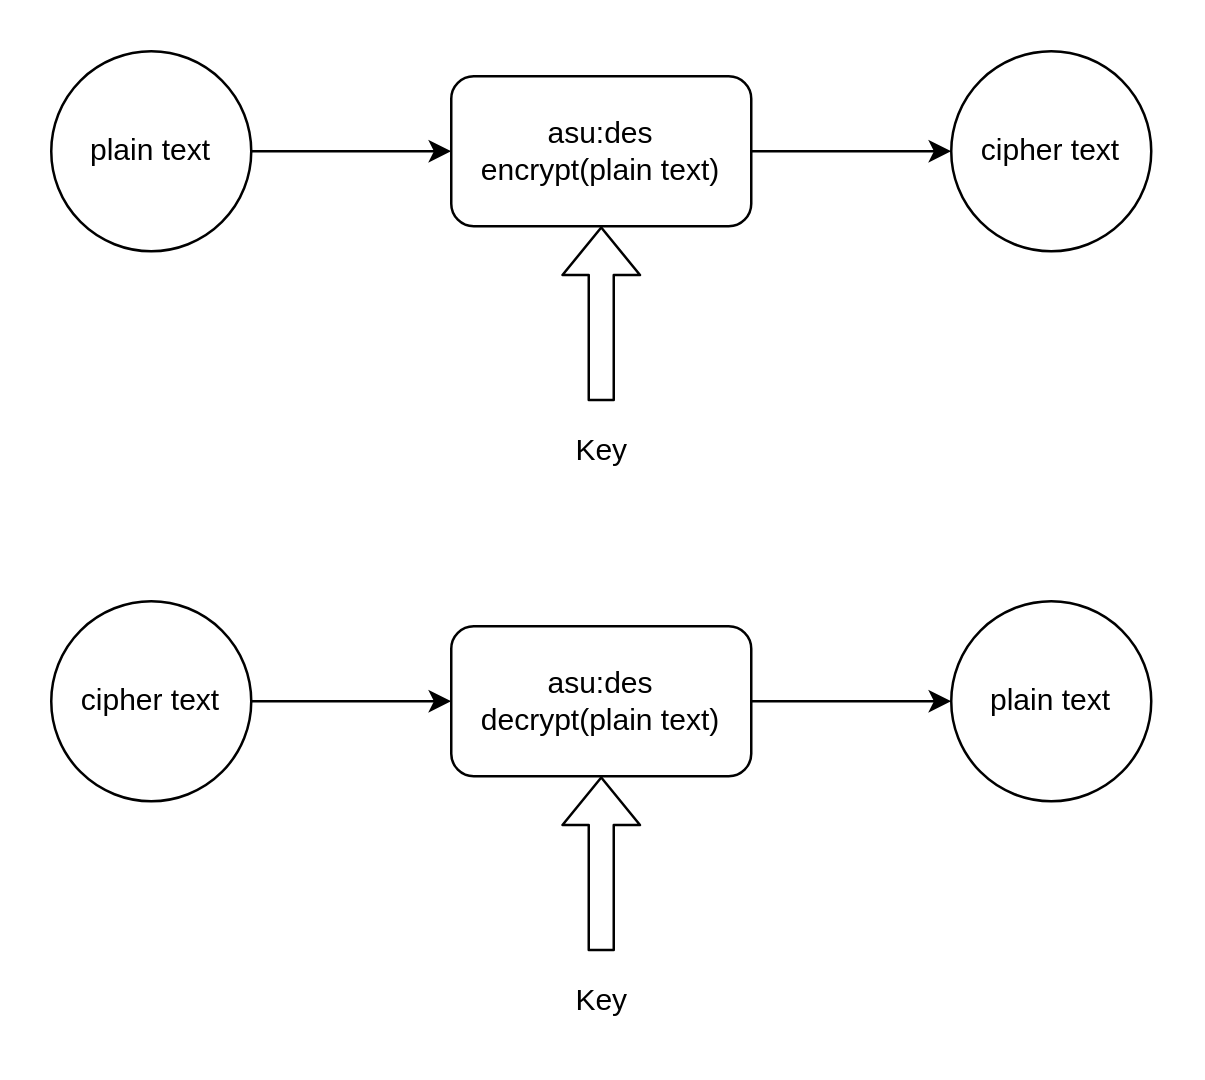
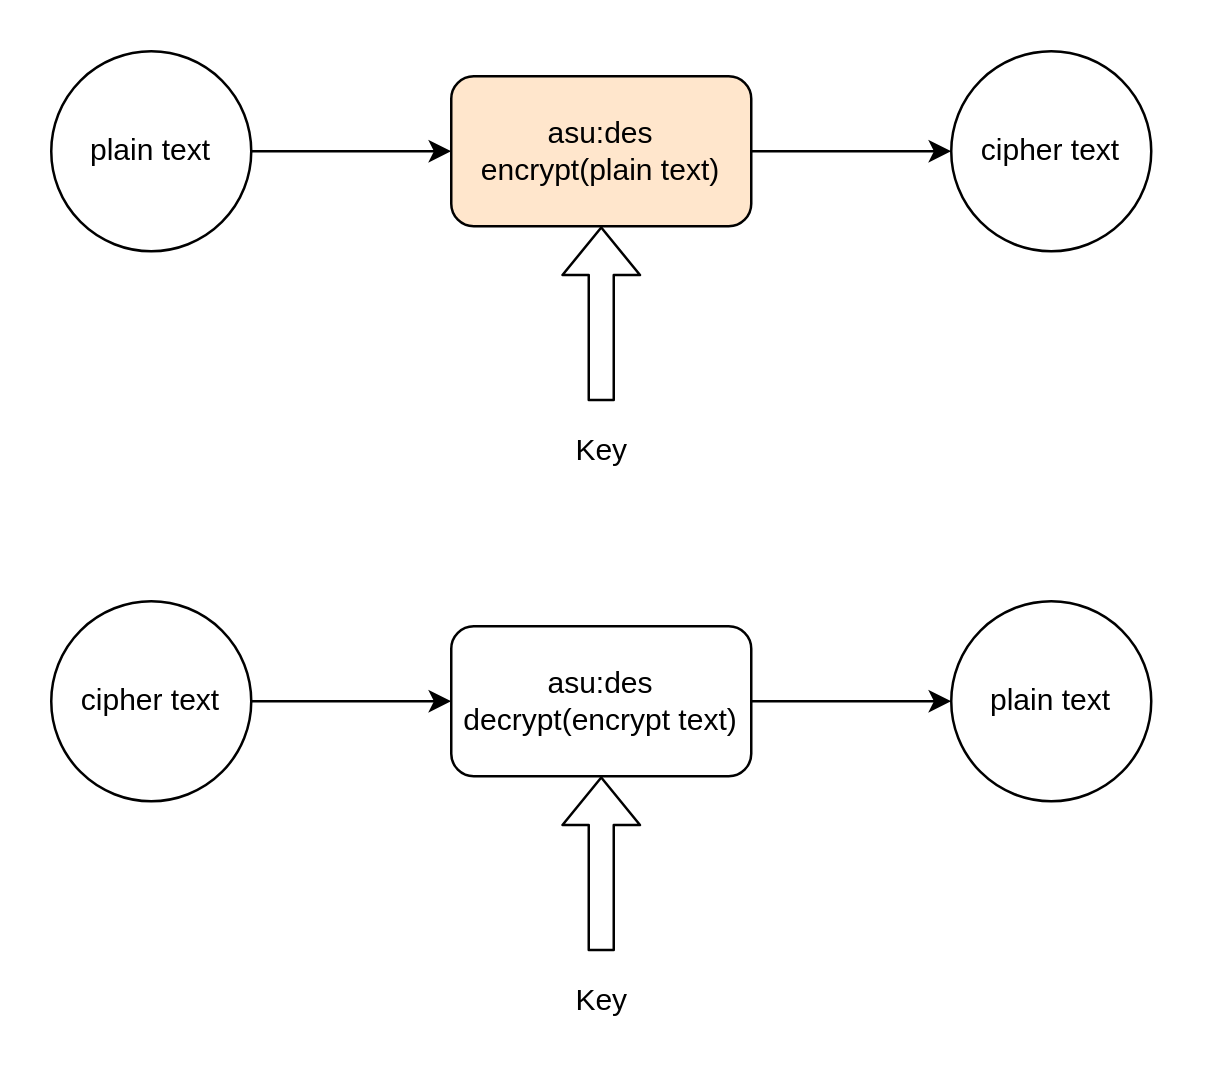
(601, 151) -> (601, 151)
(601, 701) -> (601, 701)
